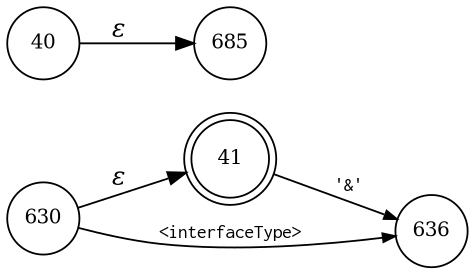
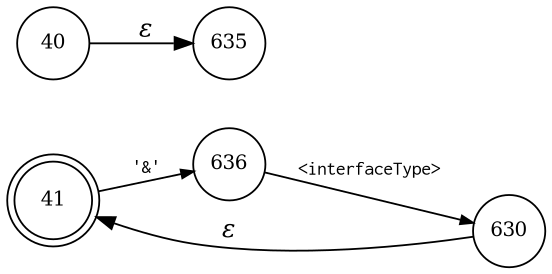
(230, 43) -> (229, 43)
(230, 247) -> (363, 196)
